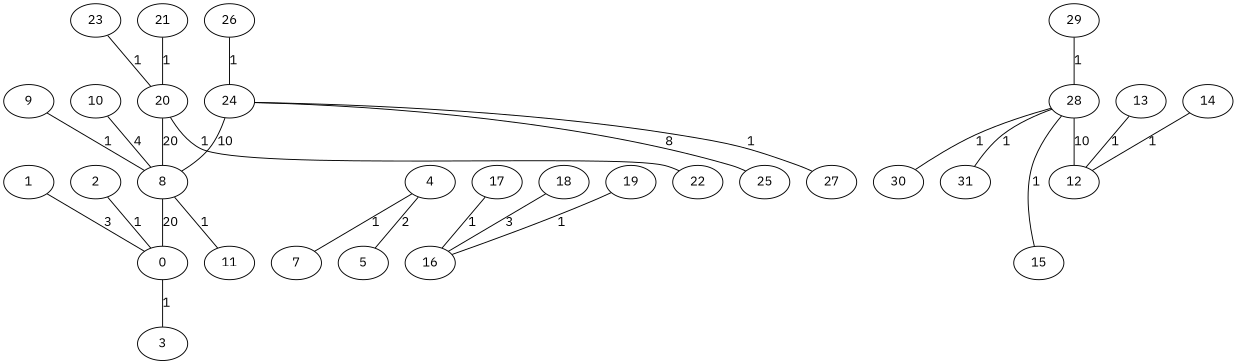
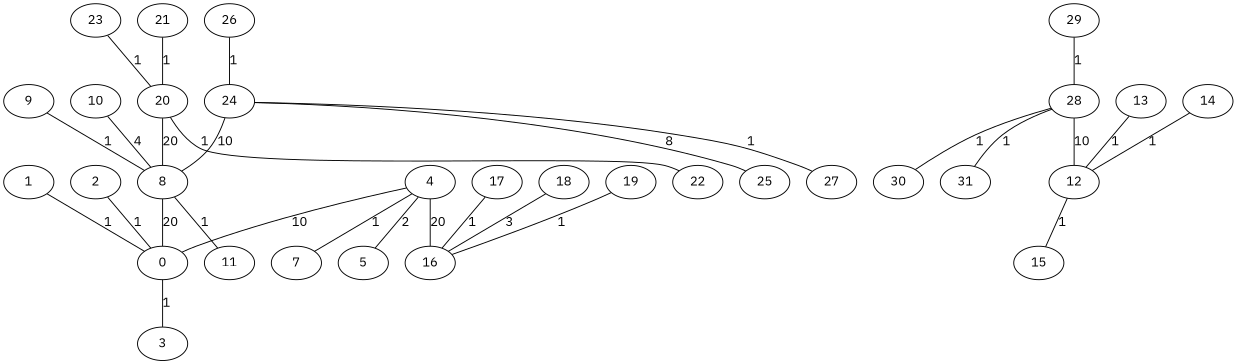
(1030, 177) -> (1056, 223)
none -> (293, 216)
(108, 223) -> (108, 223)
none -> (430, 223)
